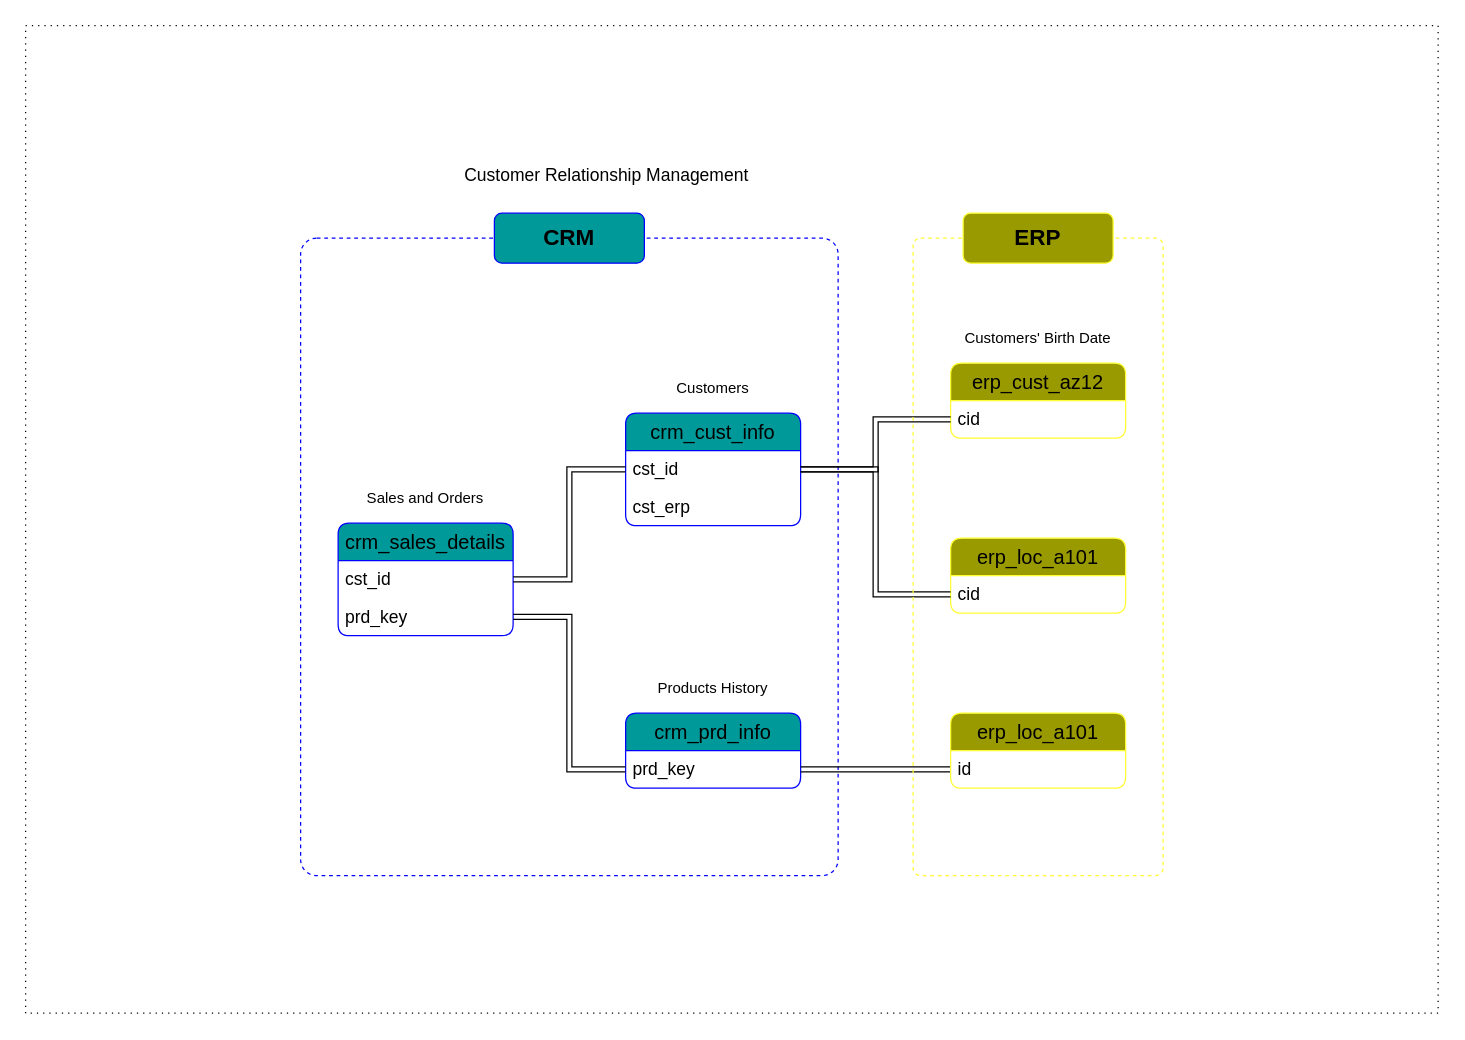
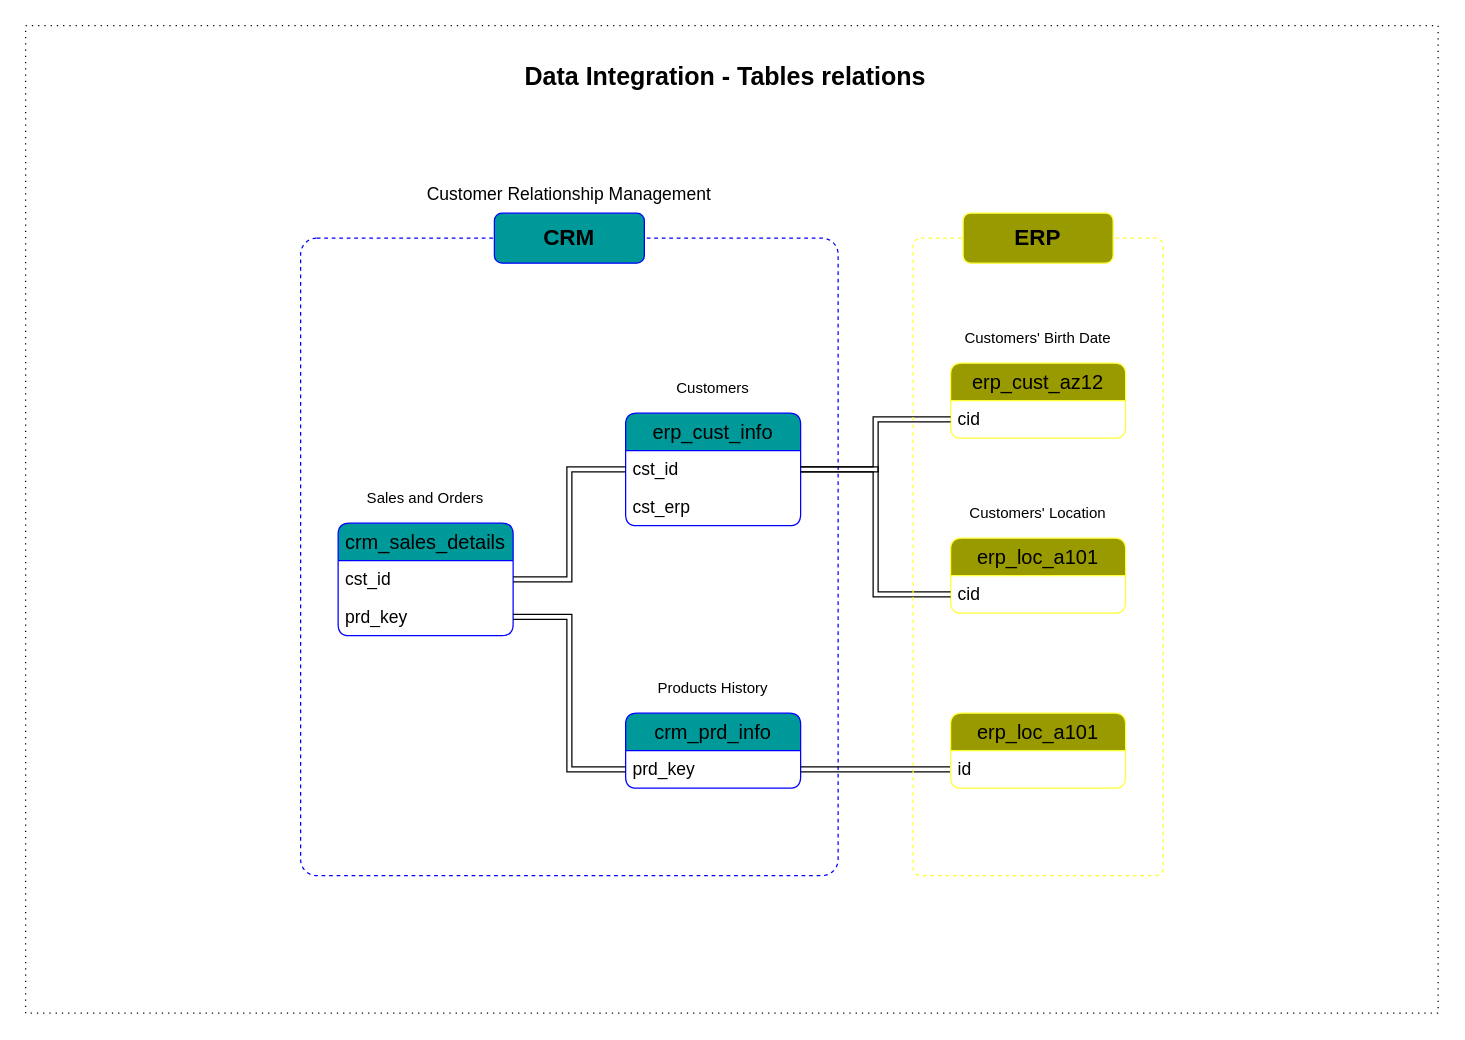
none -> (726, 76)
(607, 176) -> (569, 194)
(713, 432) -> (713, 432)
none -> (1038, 513)
